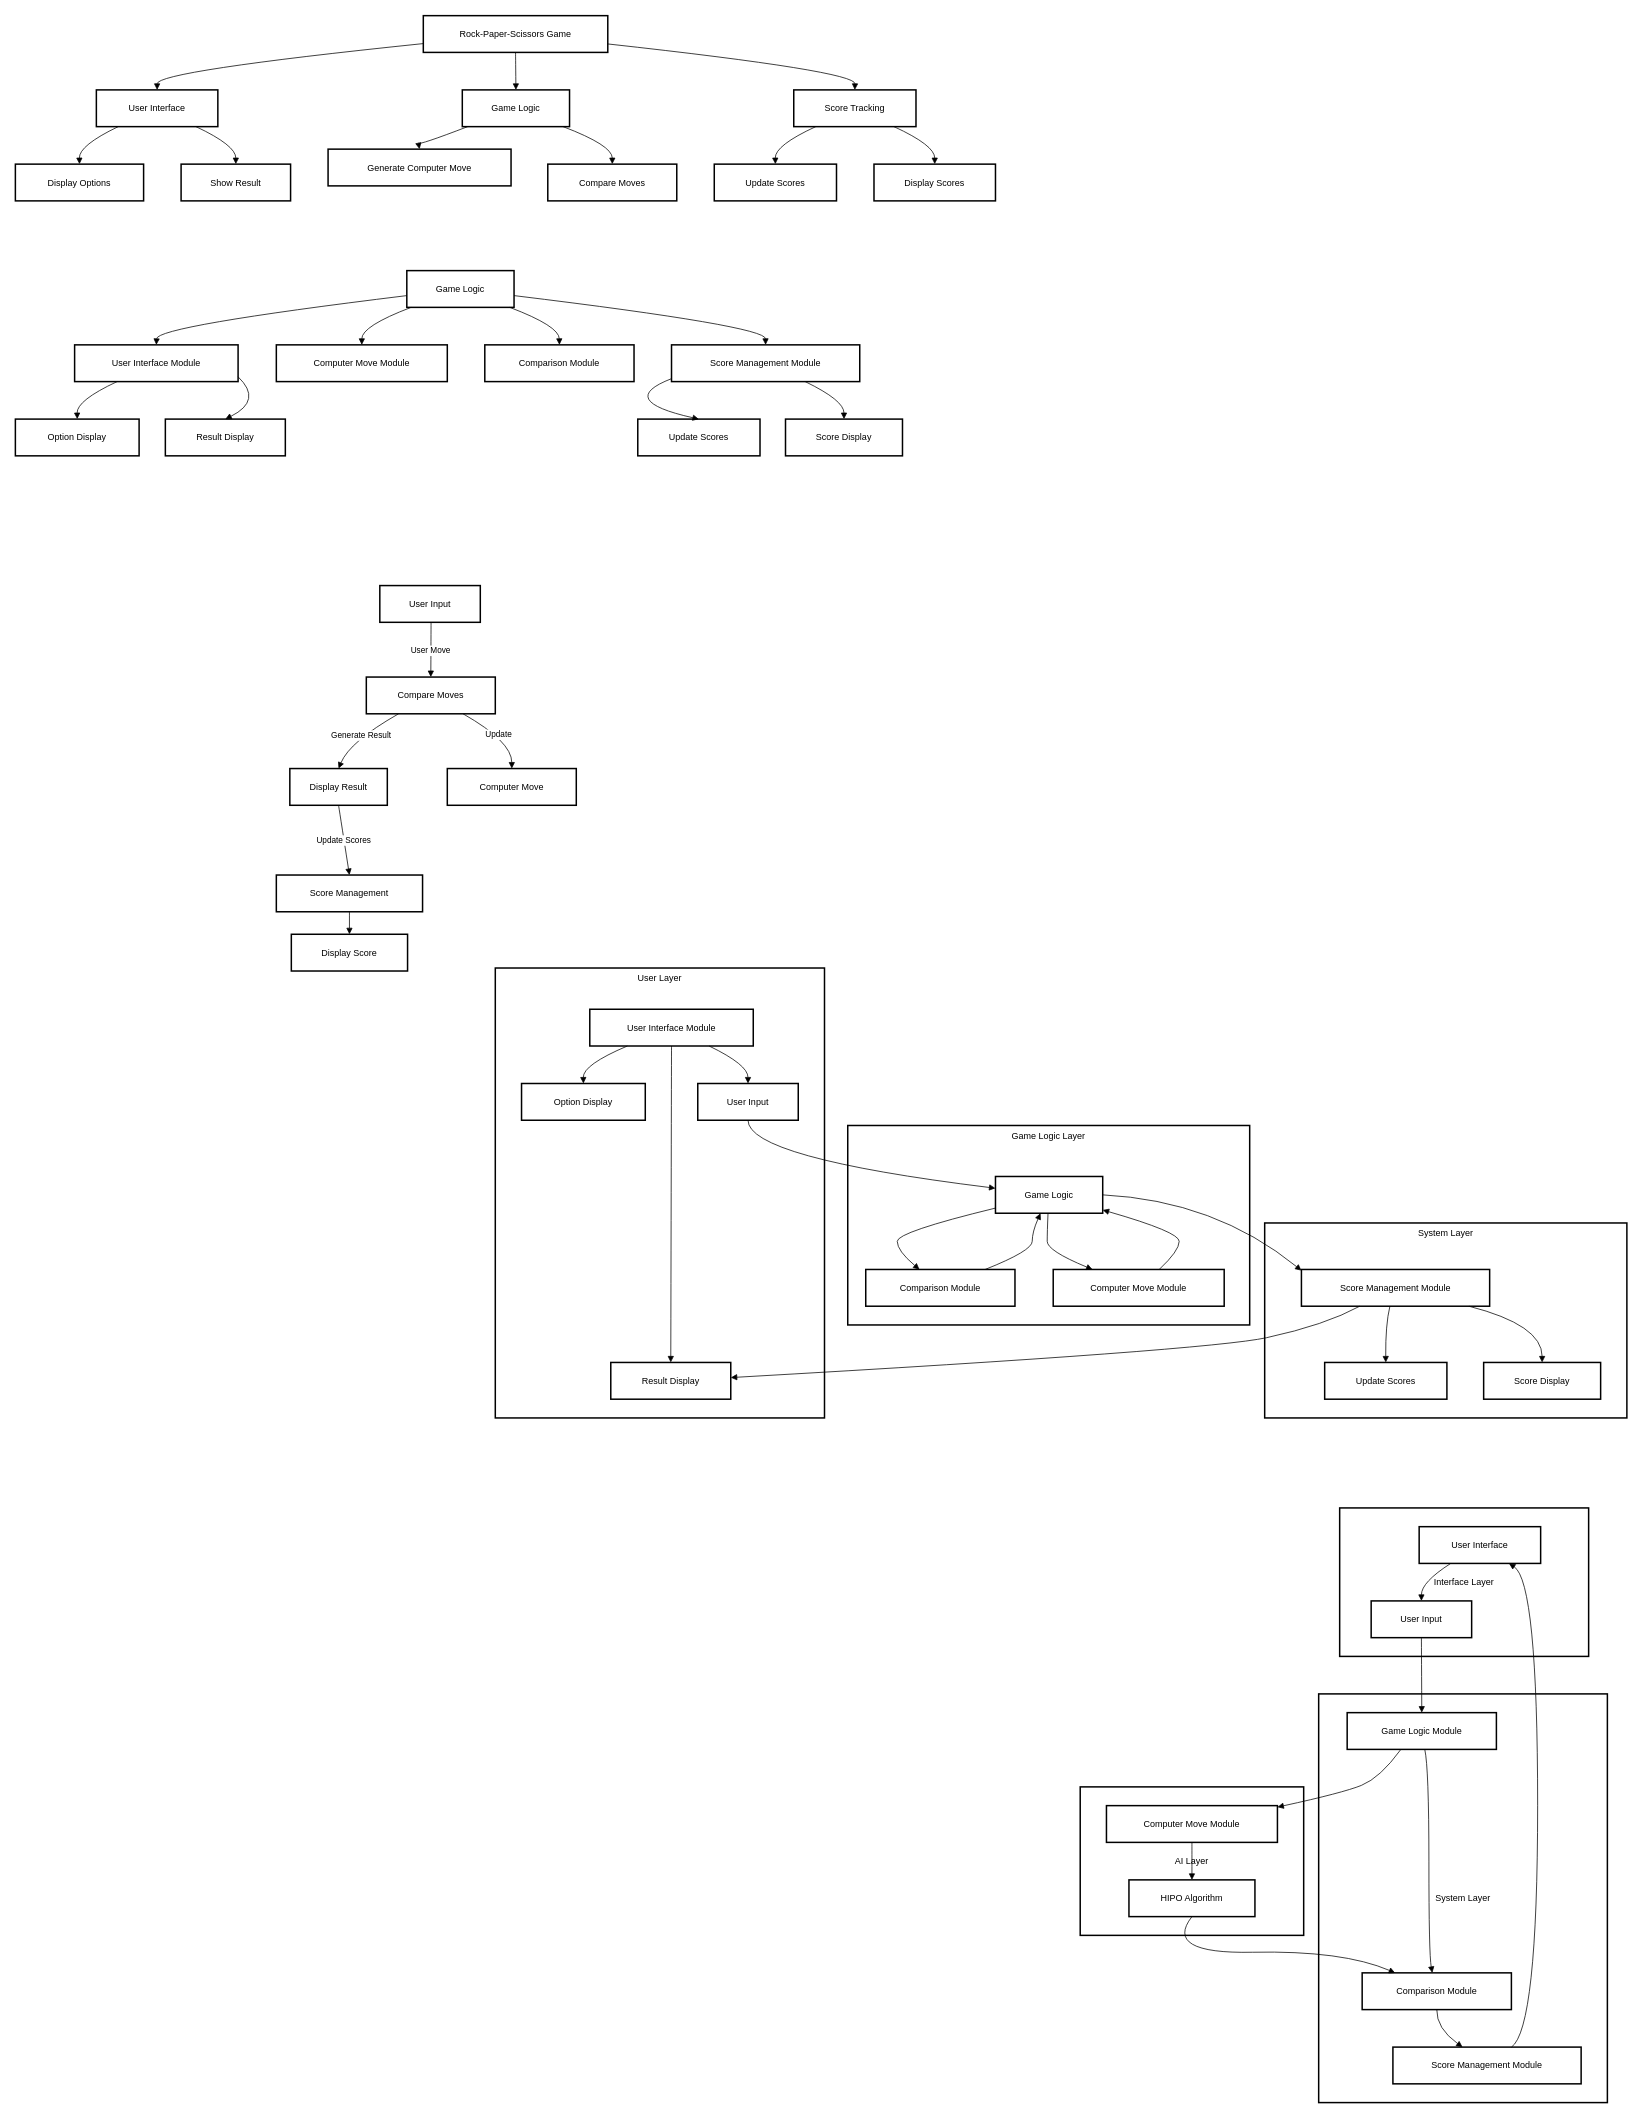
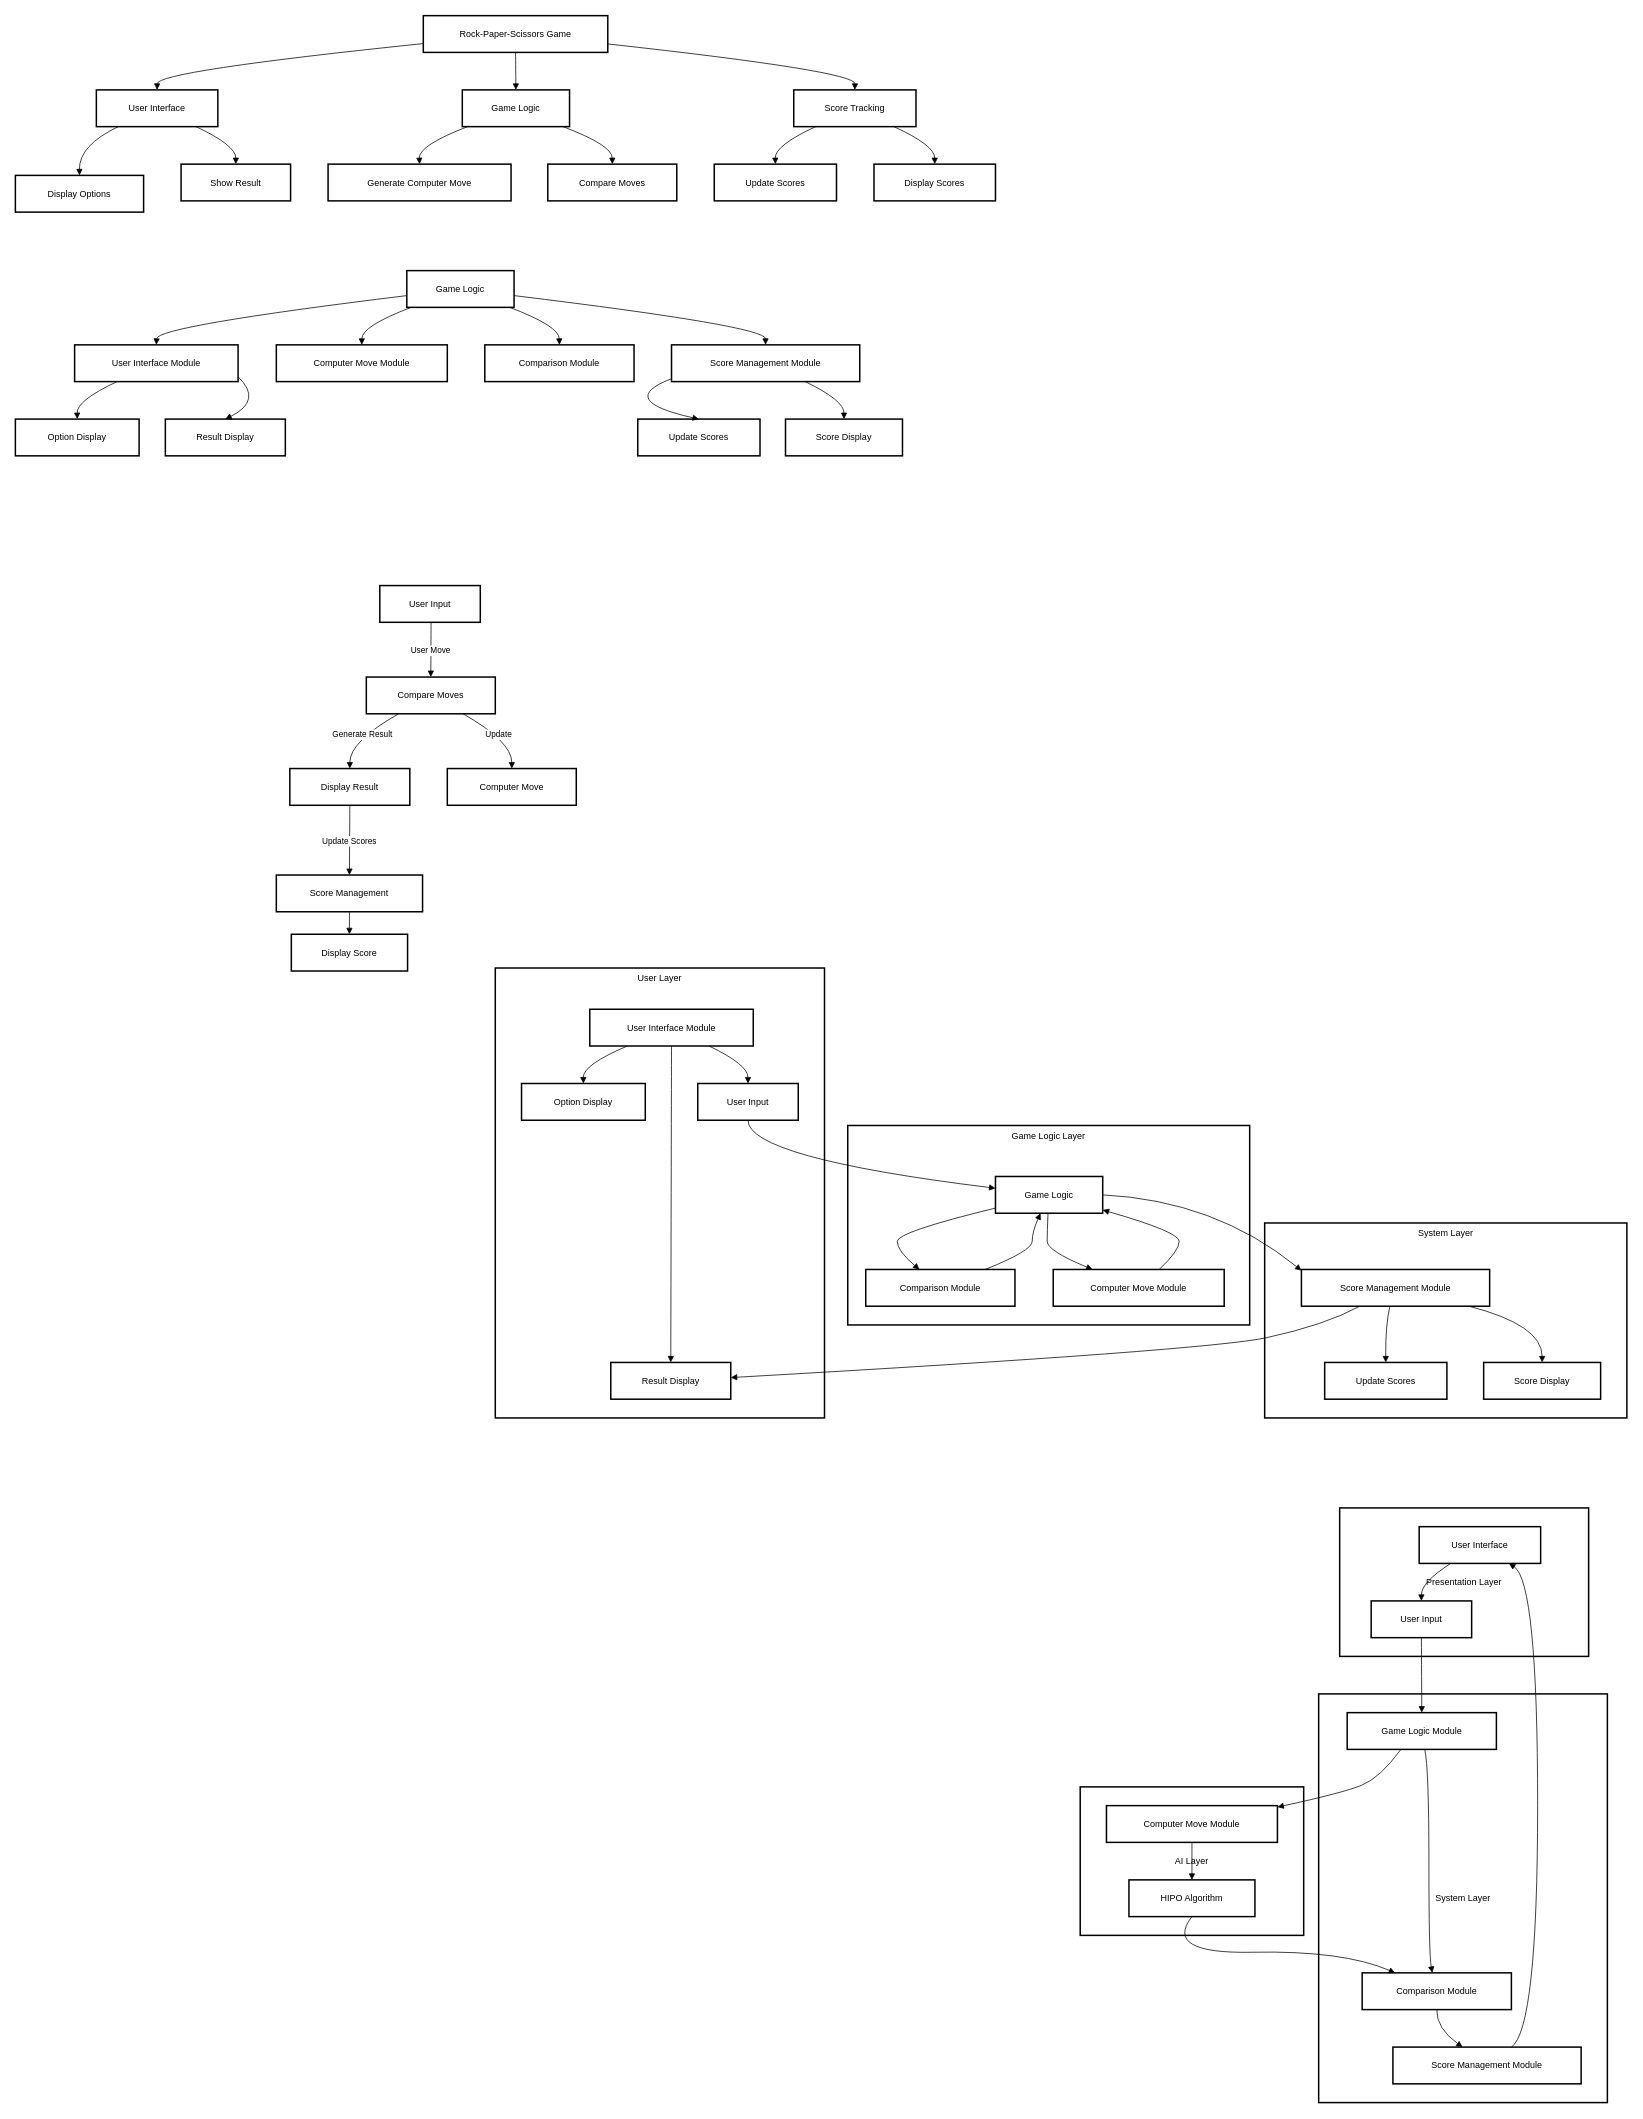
(420, 167) -> (420, 182)
(80, 182) -> (80, 194)
(339, 787) -> (350, 787)
(1464, 1582) -> (1464, 1582)
